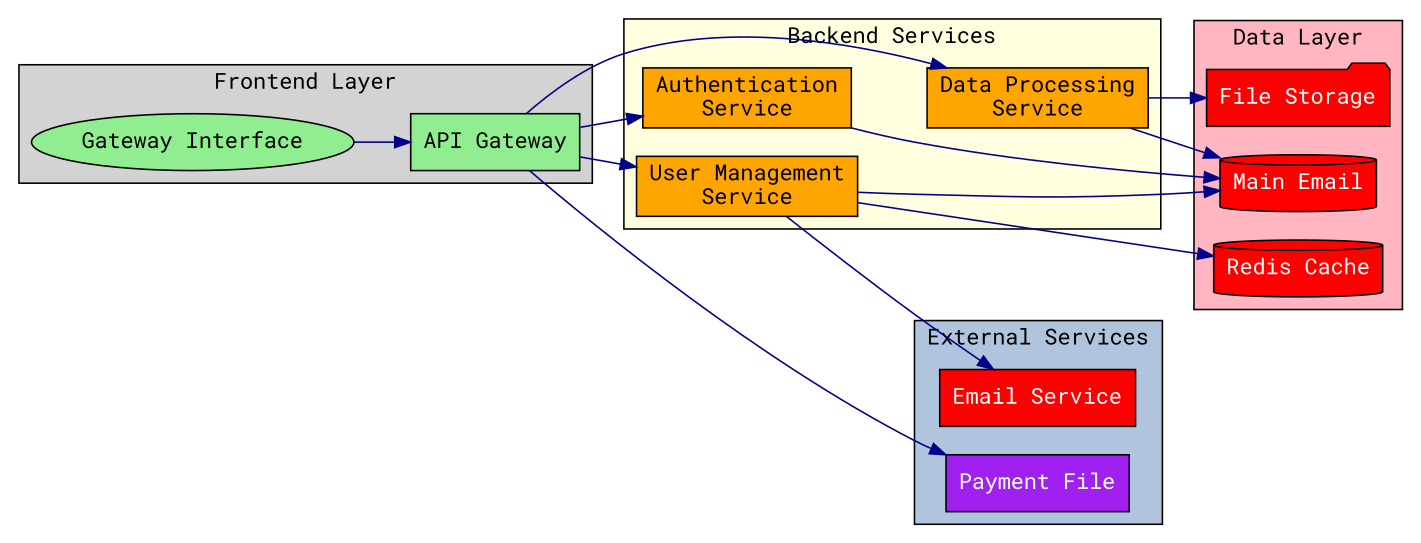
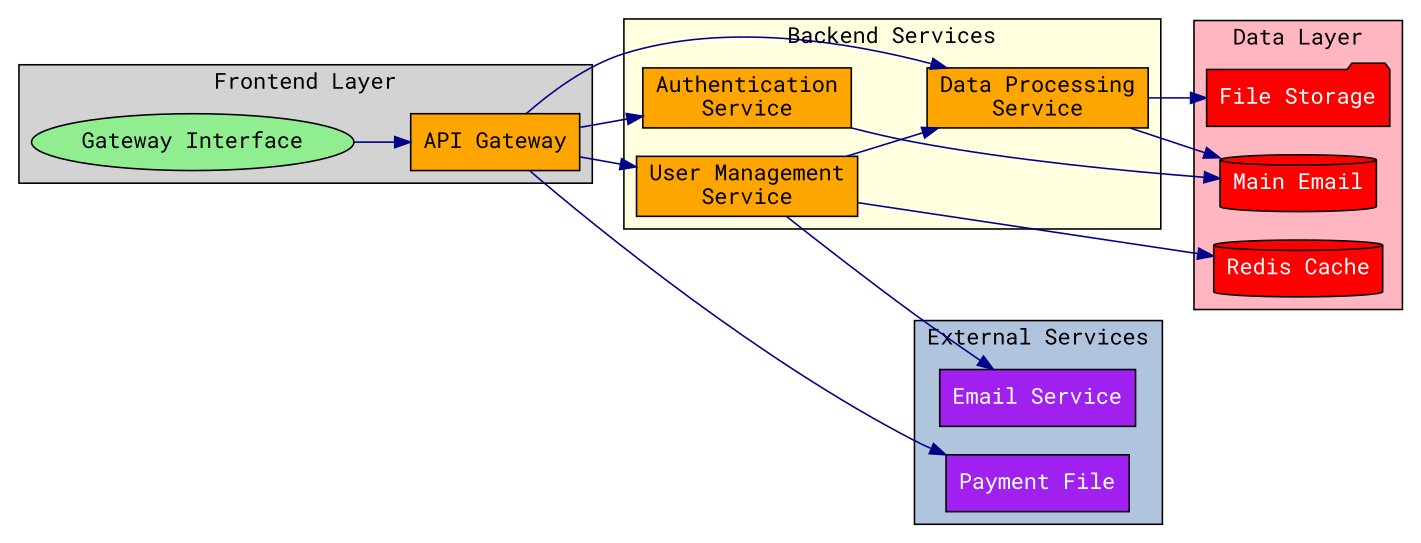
(495, 142) -> (495, 142)
(1031, 197) -> (881, 146)
(1038, 398) -> (1038, 398)
